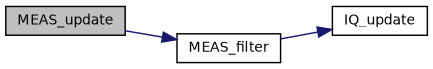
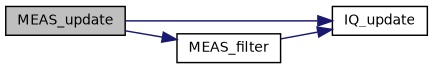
none -> (221, 21)
